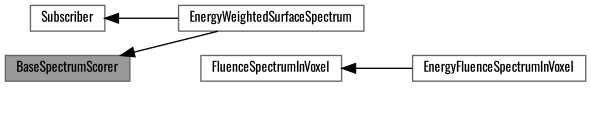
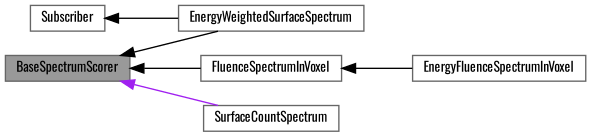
none -> (173, 68)
none -> (271, 118)
